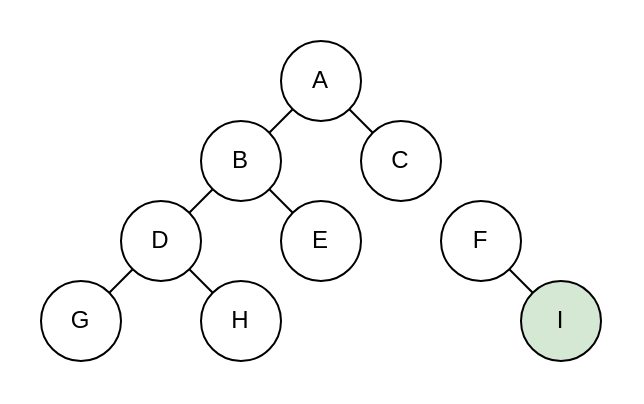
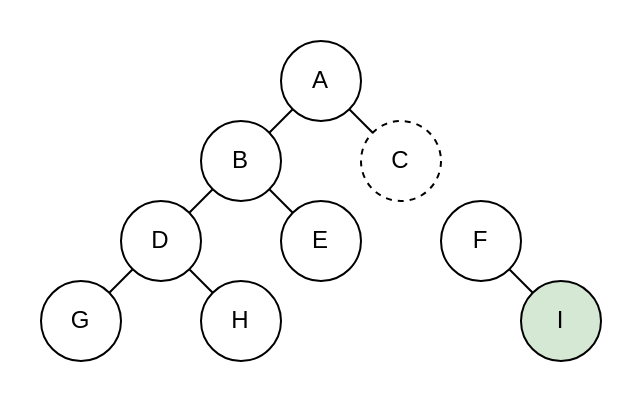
(401, 161) -> (401, 161)
